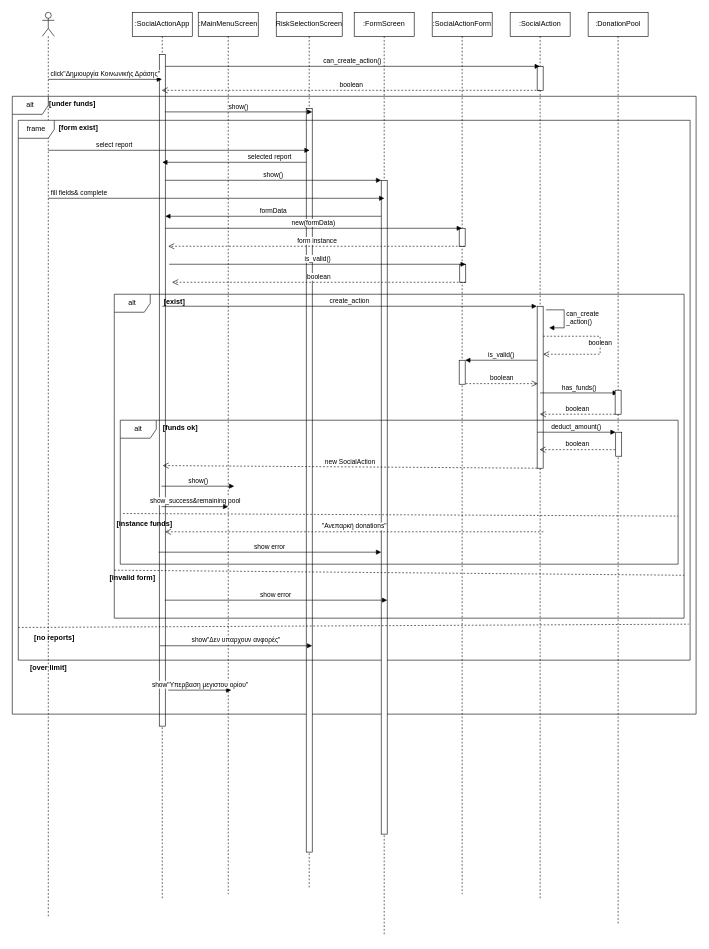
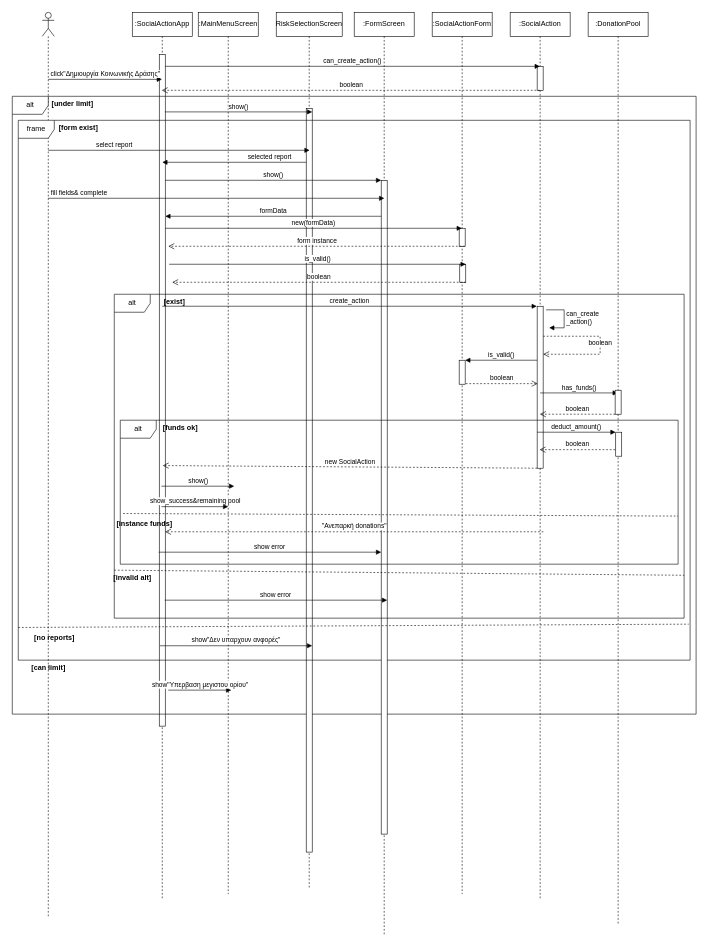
(73, 104) -> (73, 104)
(133, 578) -> (133, 578)
(49, 668) -> (49, 668)
